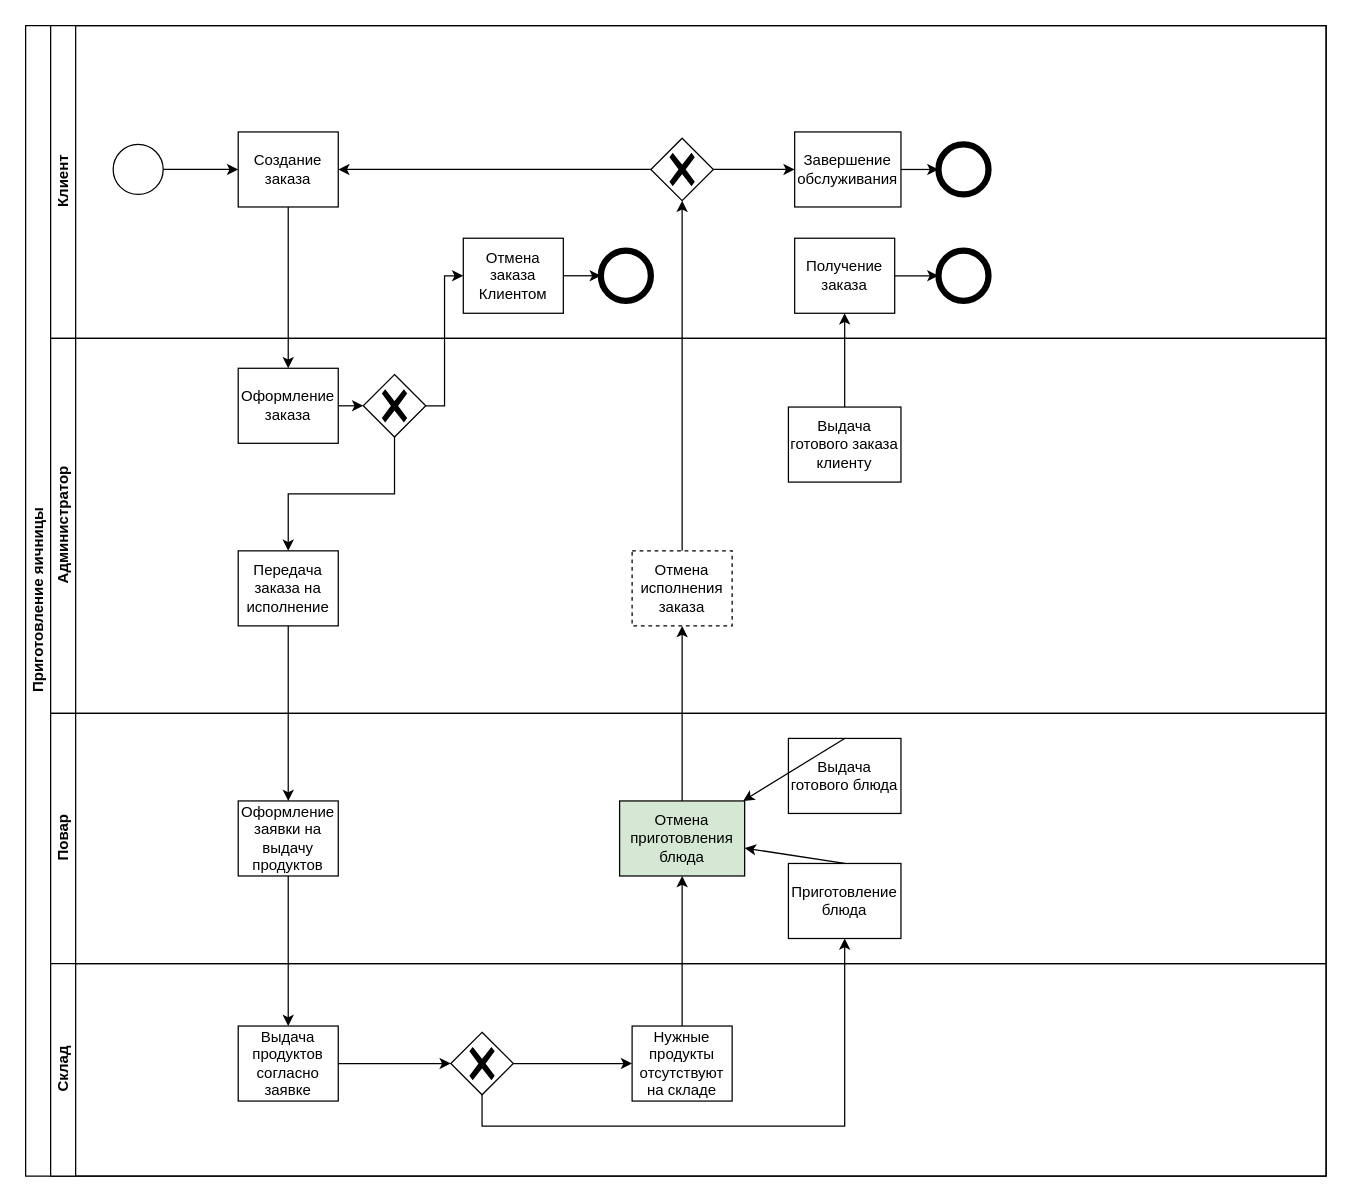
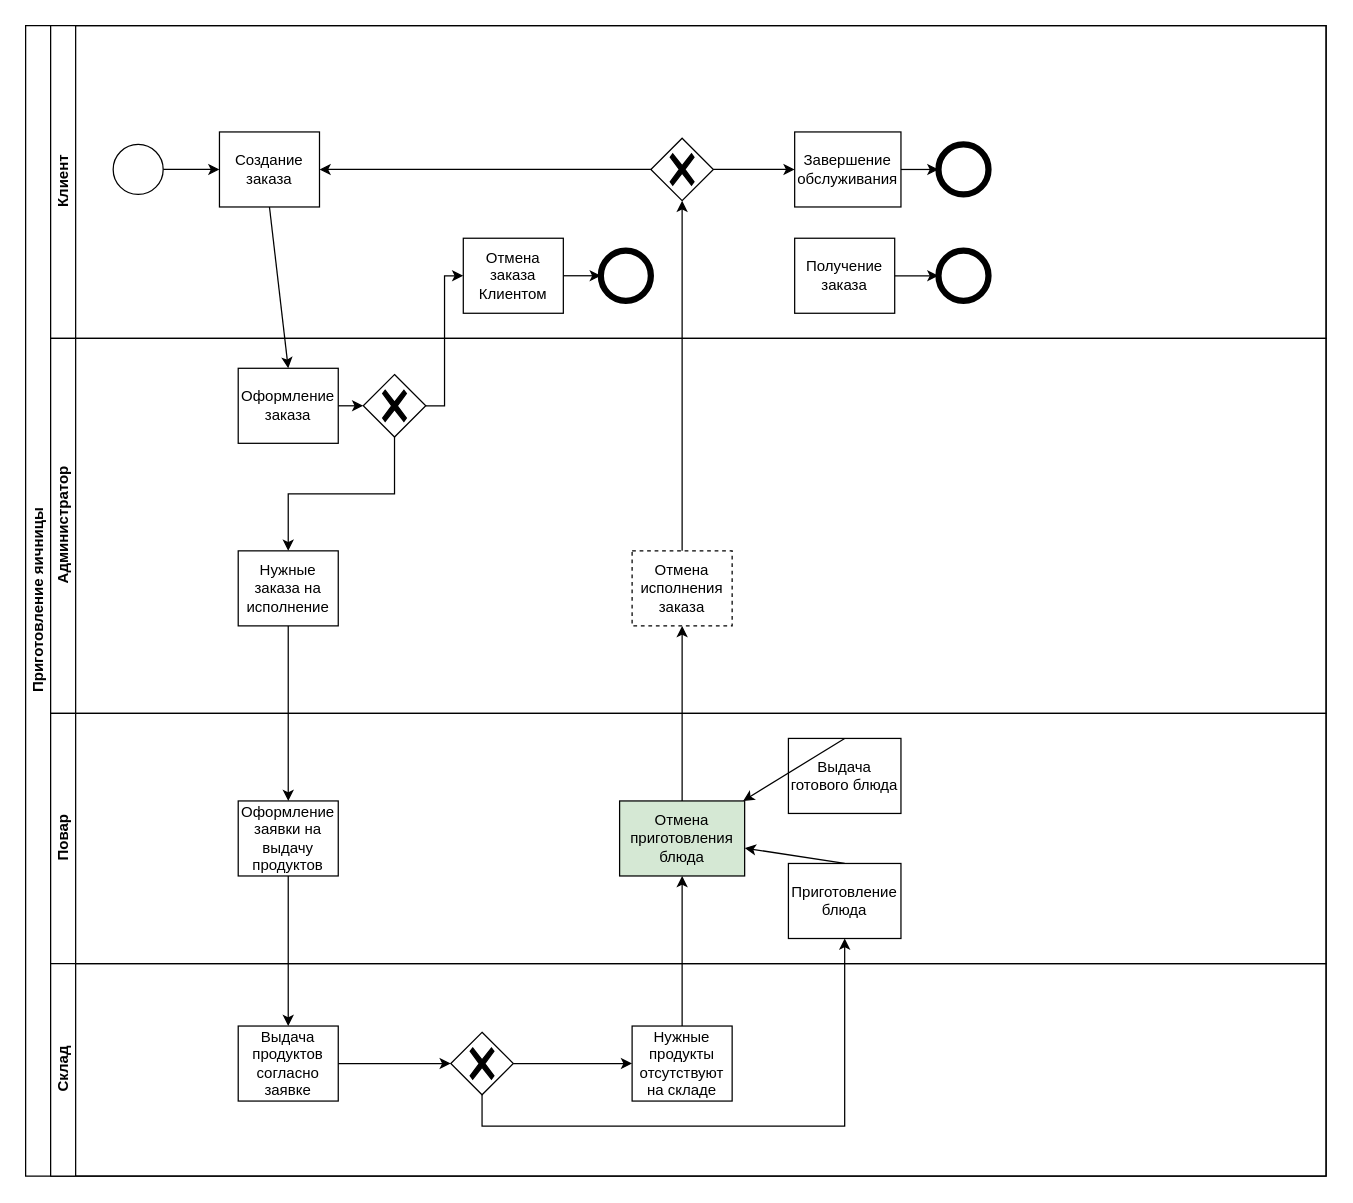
(288, 169) -> (269, 169)
(844, 364) -> none
(844, 444) -> none
(288, 588) -> (288, 588)
